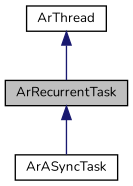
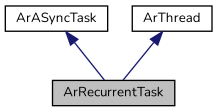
(66, 137) -> (89, 61)
